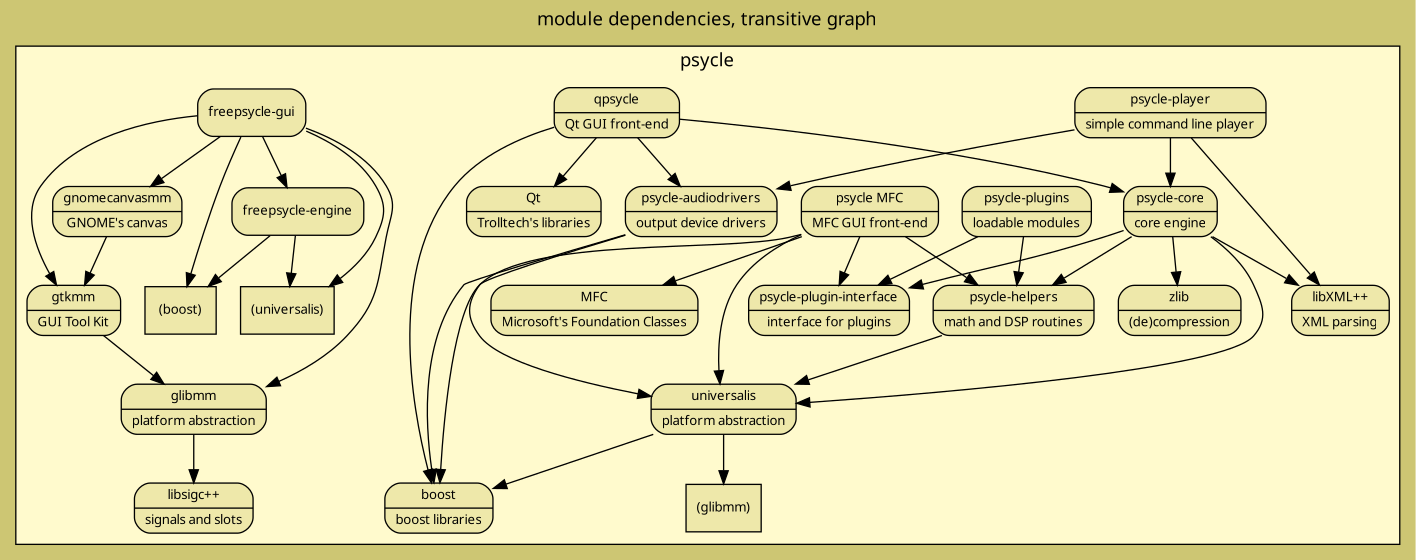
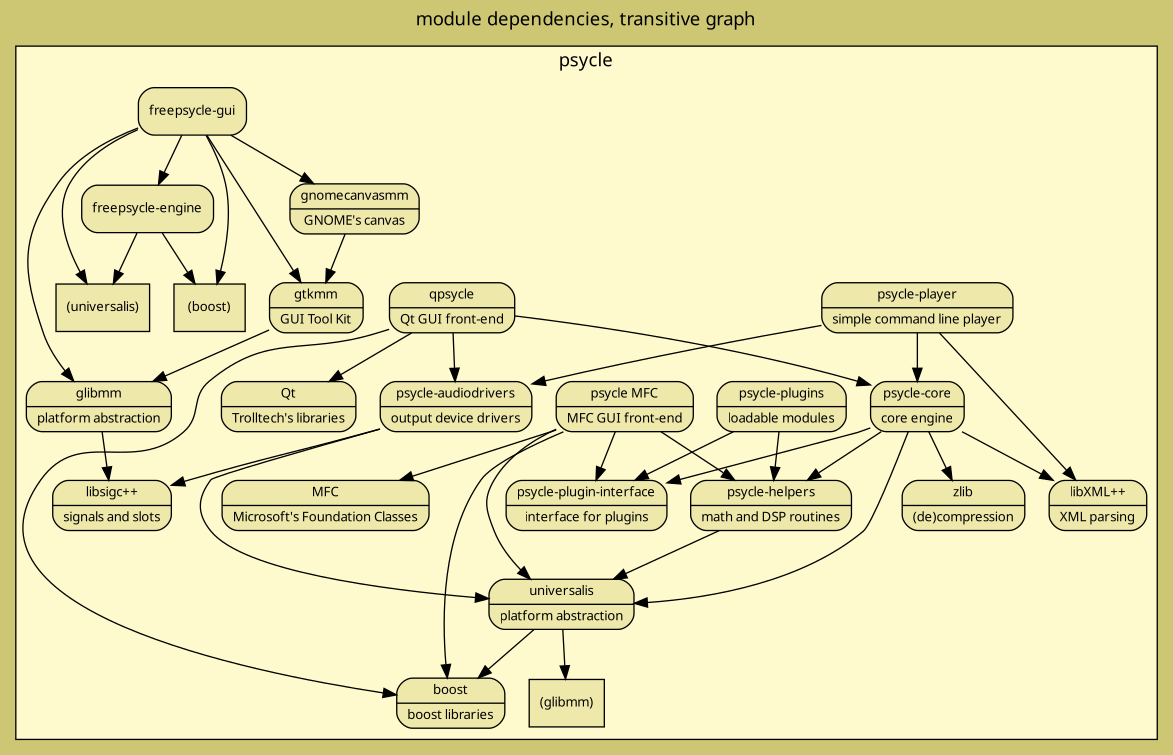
(457, 295) -> (282, 455)
